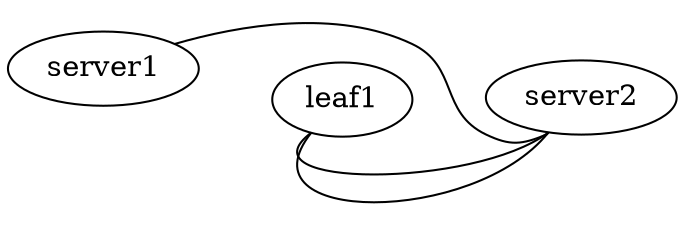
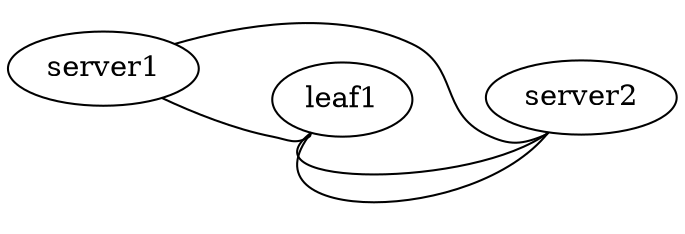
none -> (236, 127)
